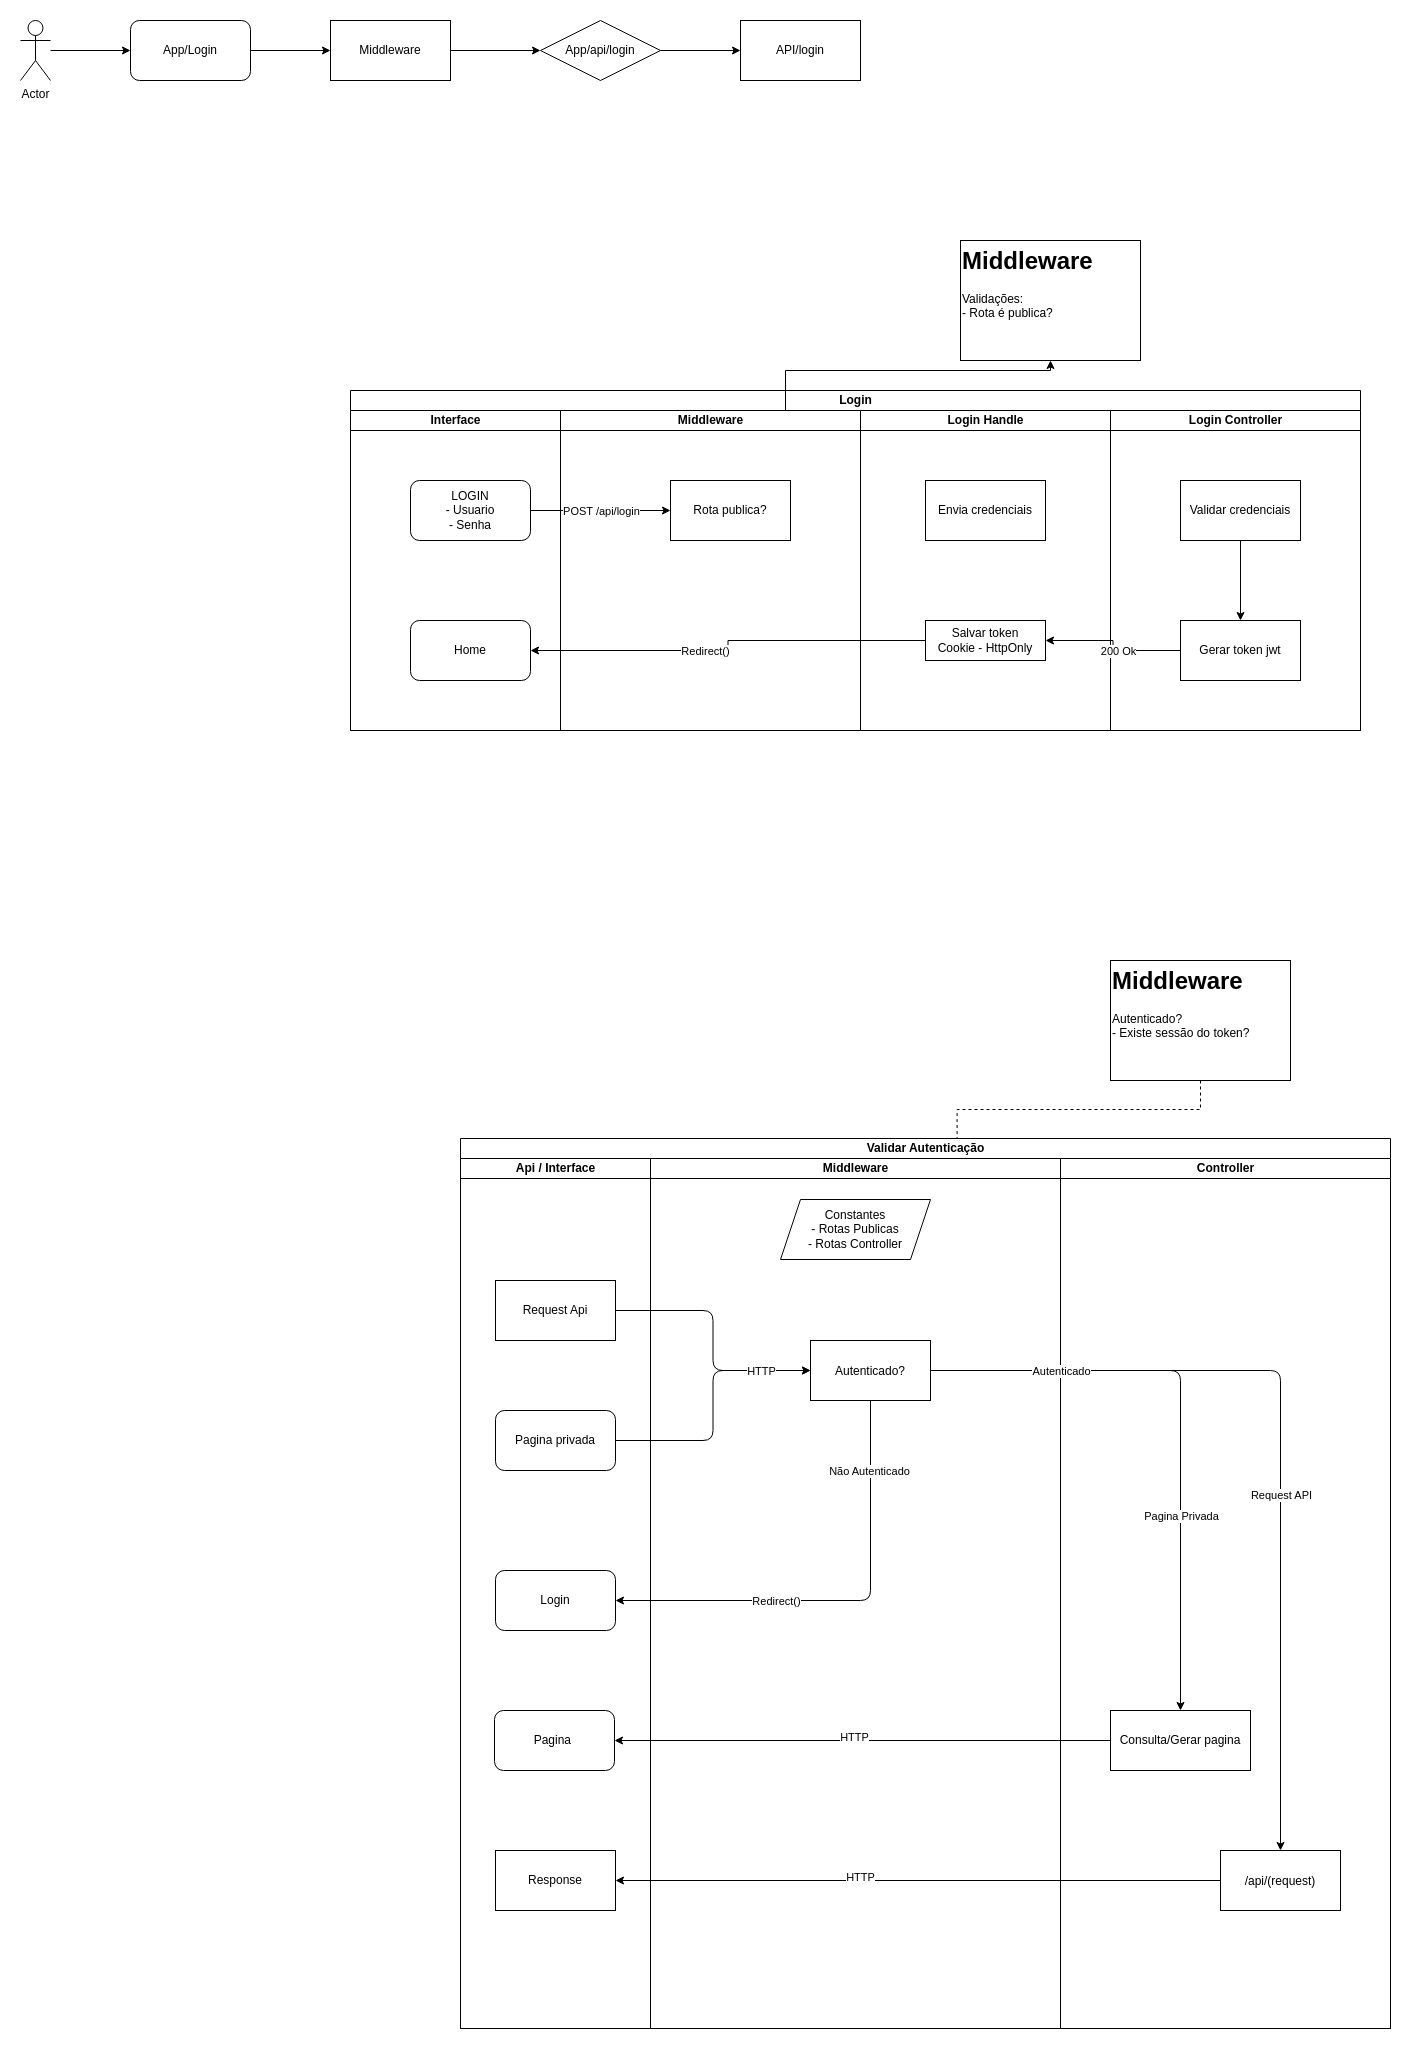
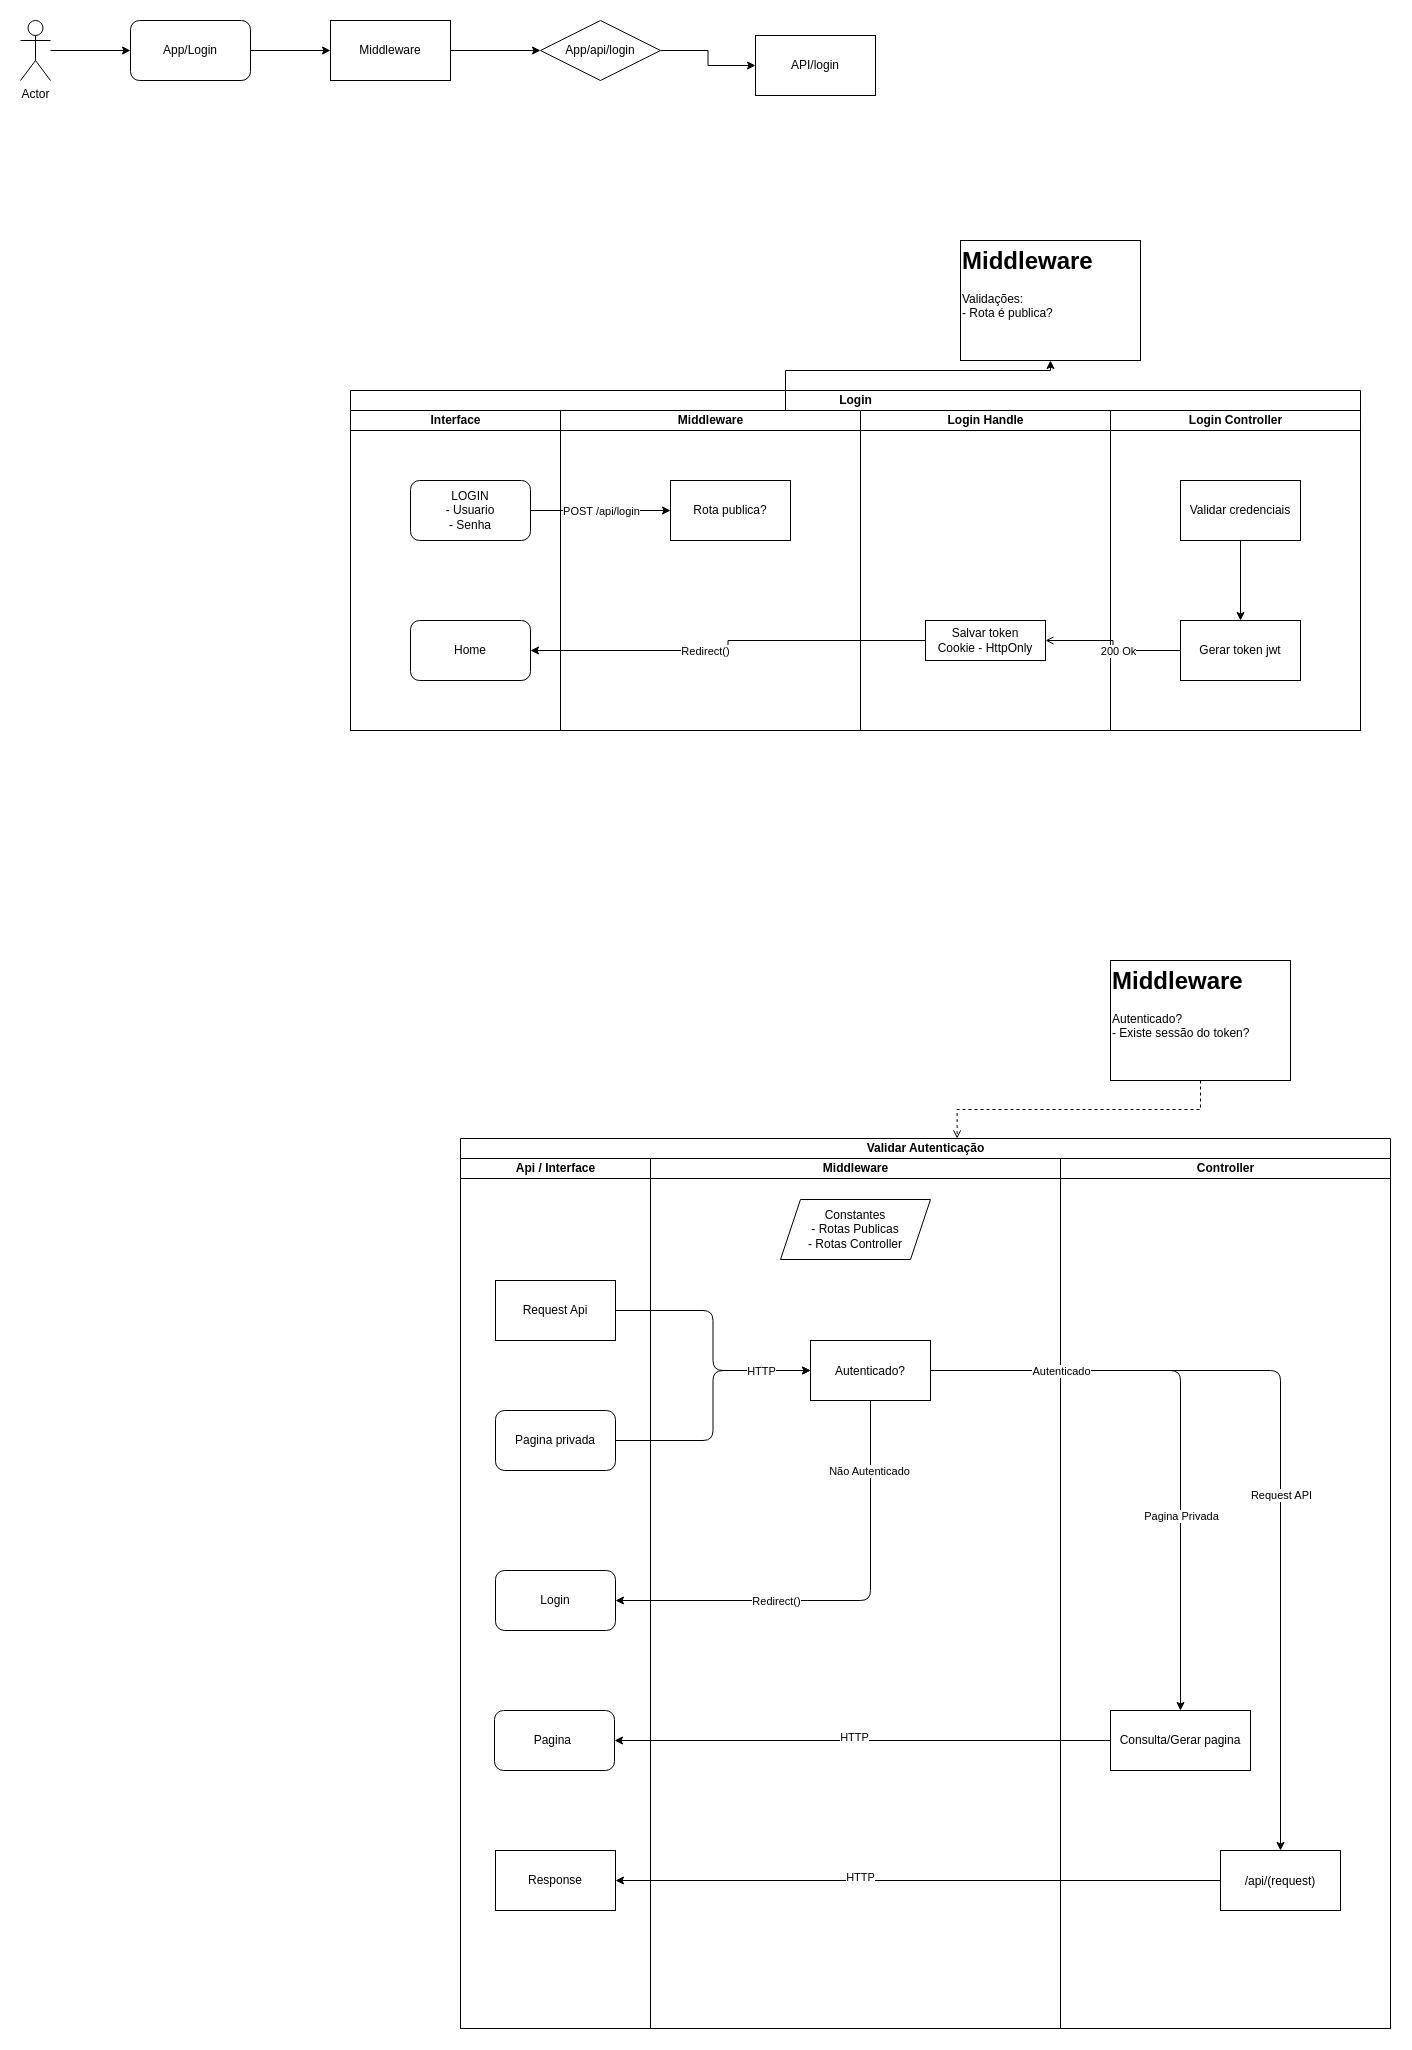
(801, 51) -> (816, 66)
(986, 511) -> none
(1053, 641) -> (1051, 641)
(957, 1134) -> (957, 1133)
